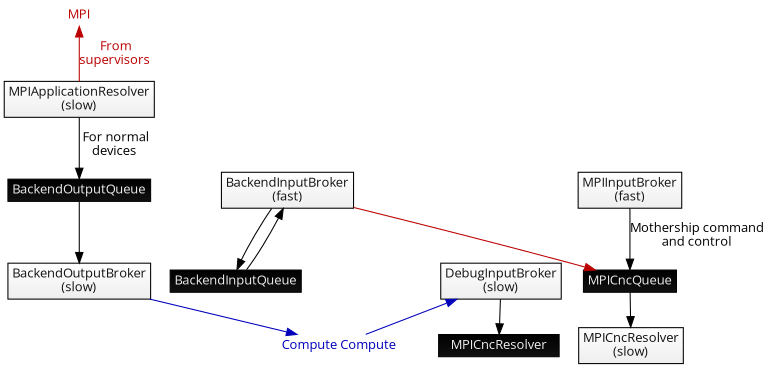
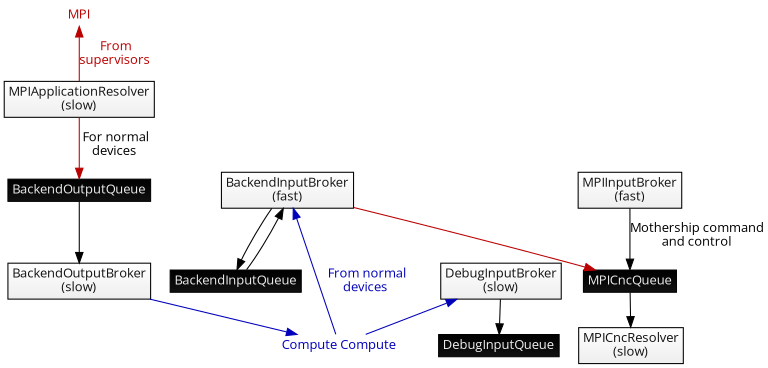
(79, 143) -> (79, 143)
none -> (316, 276)
(499, 346) -> (499, 346)
